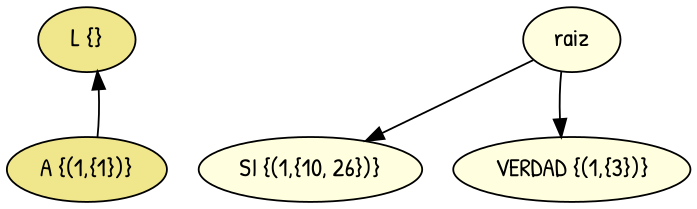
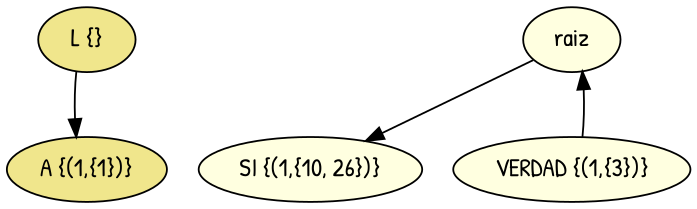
(560, 95) -> (584, 113)
(99, 113) -> (75, 95)
